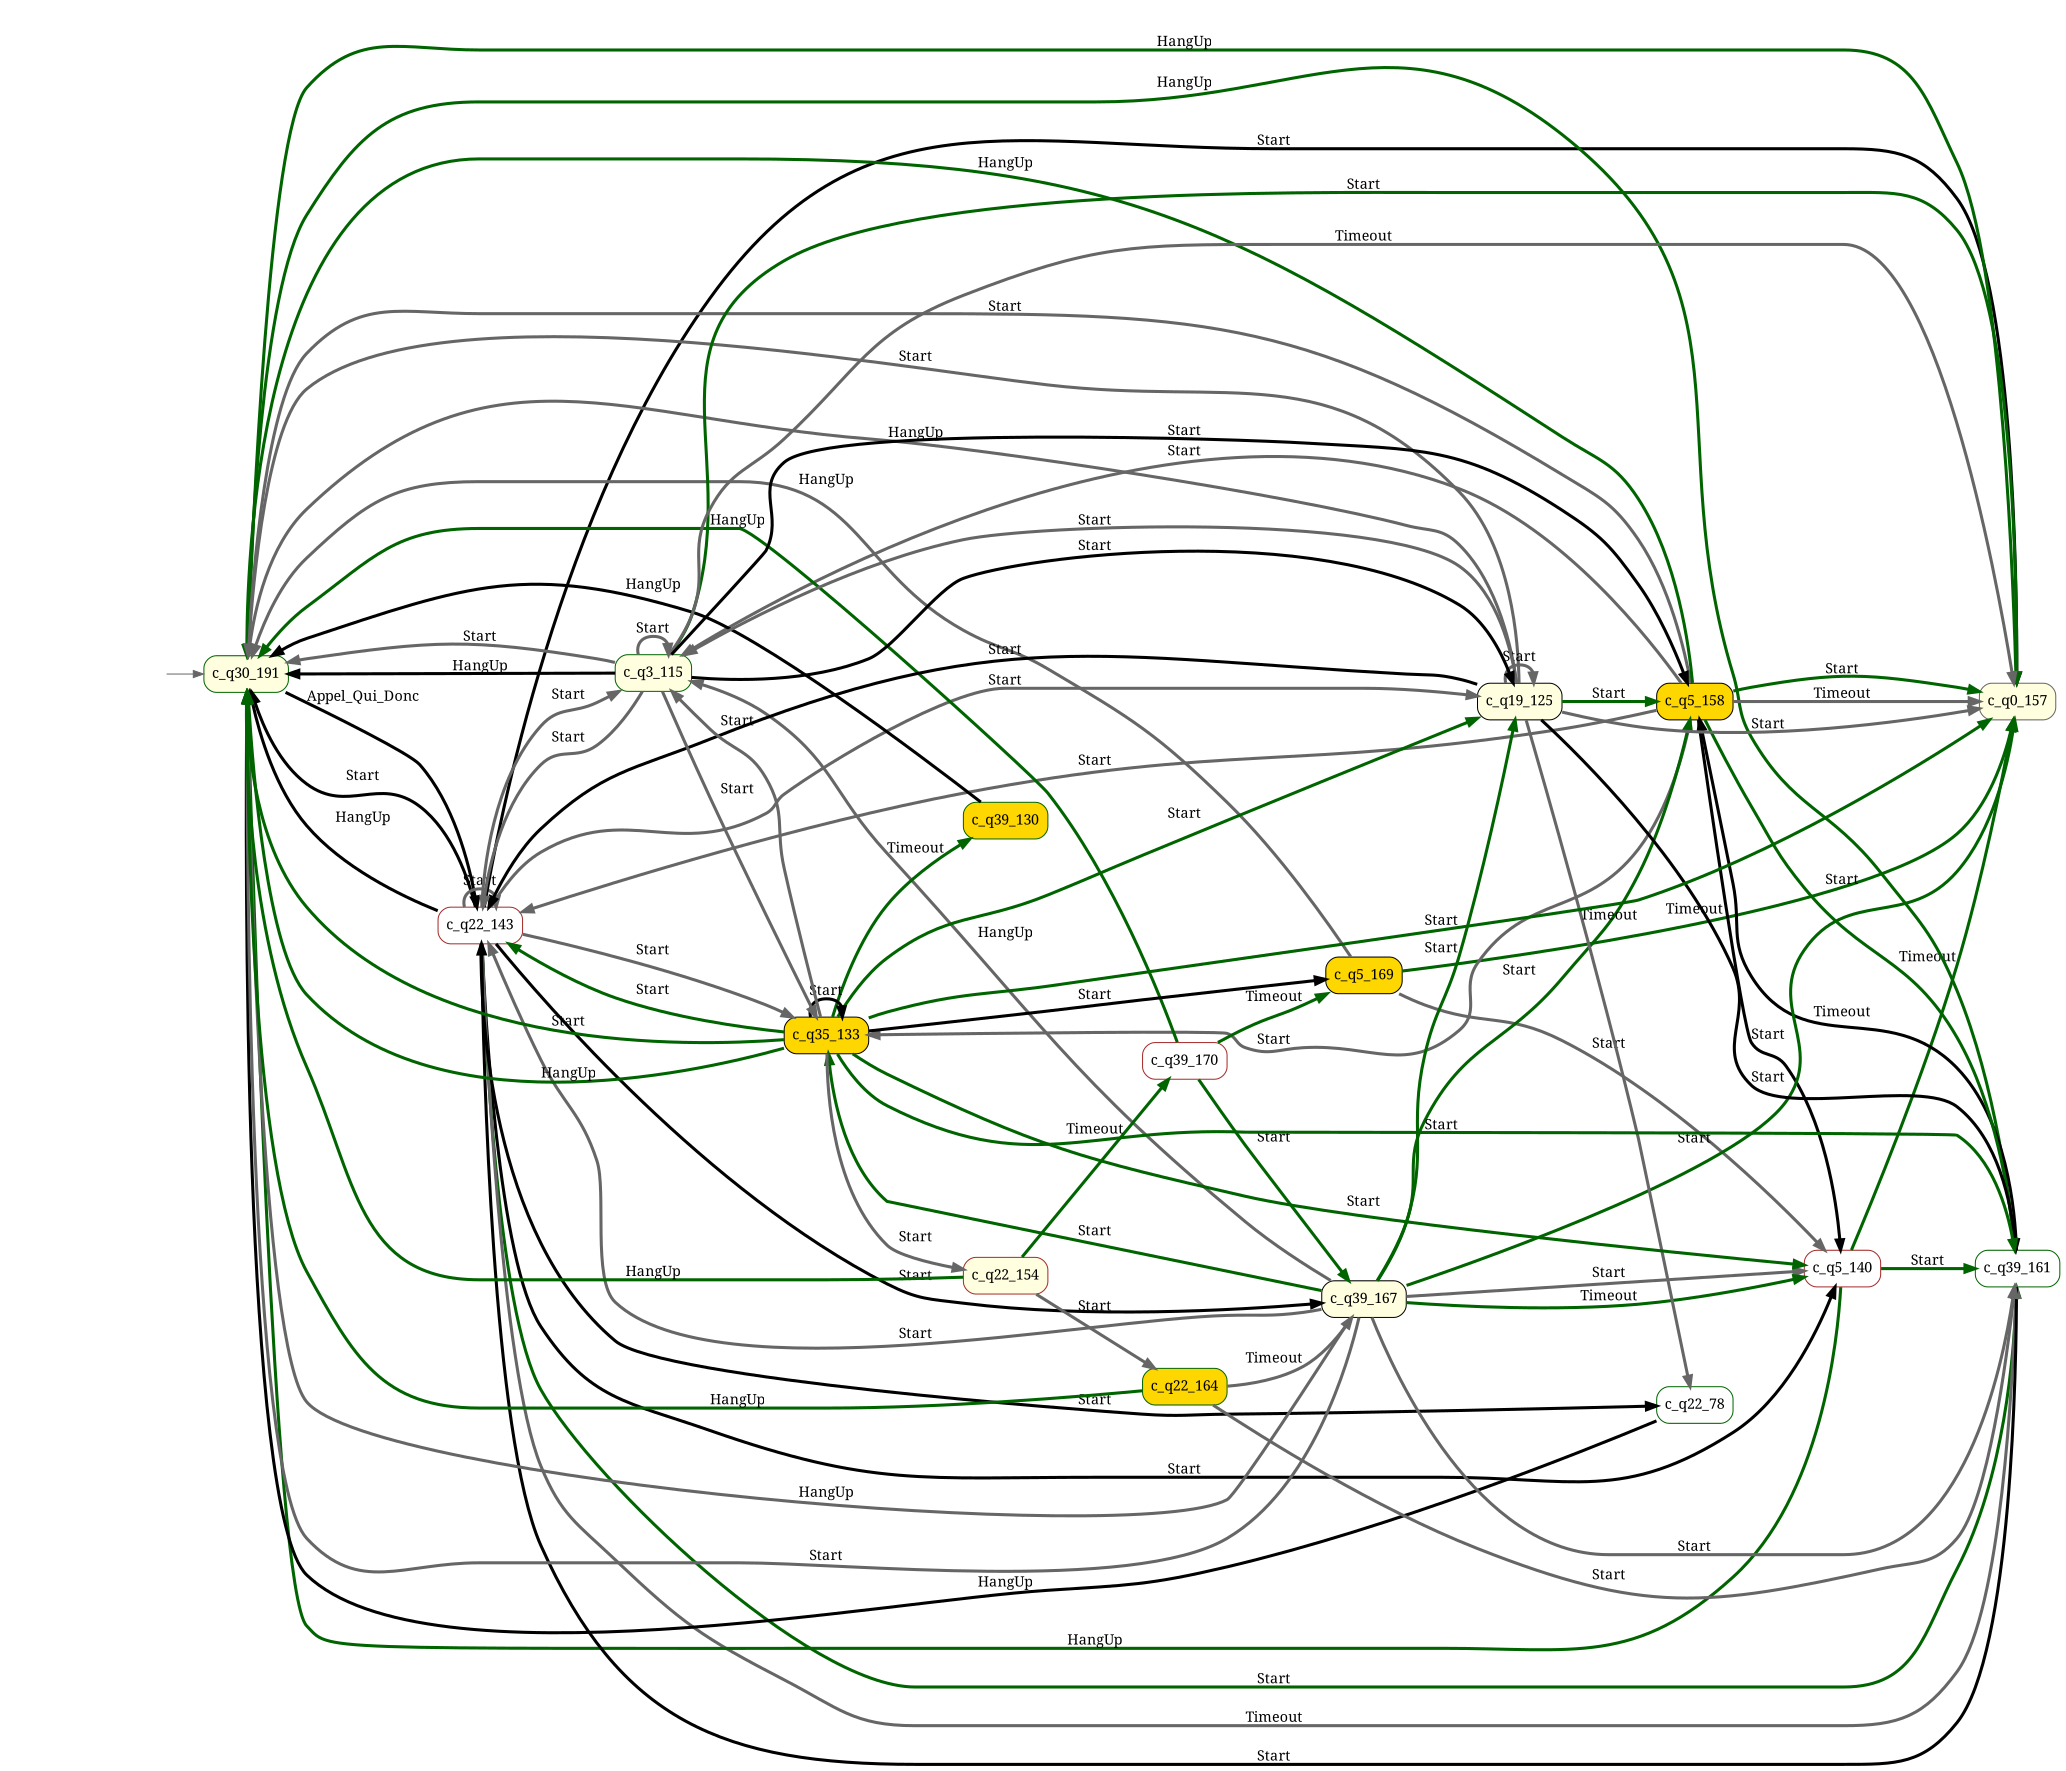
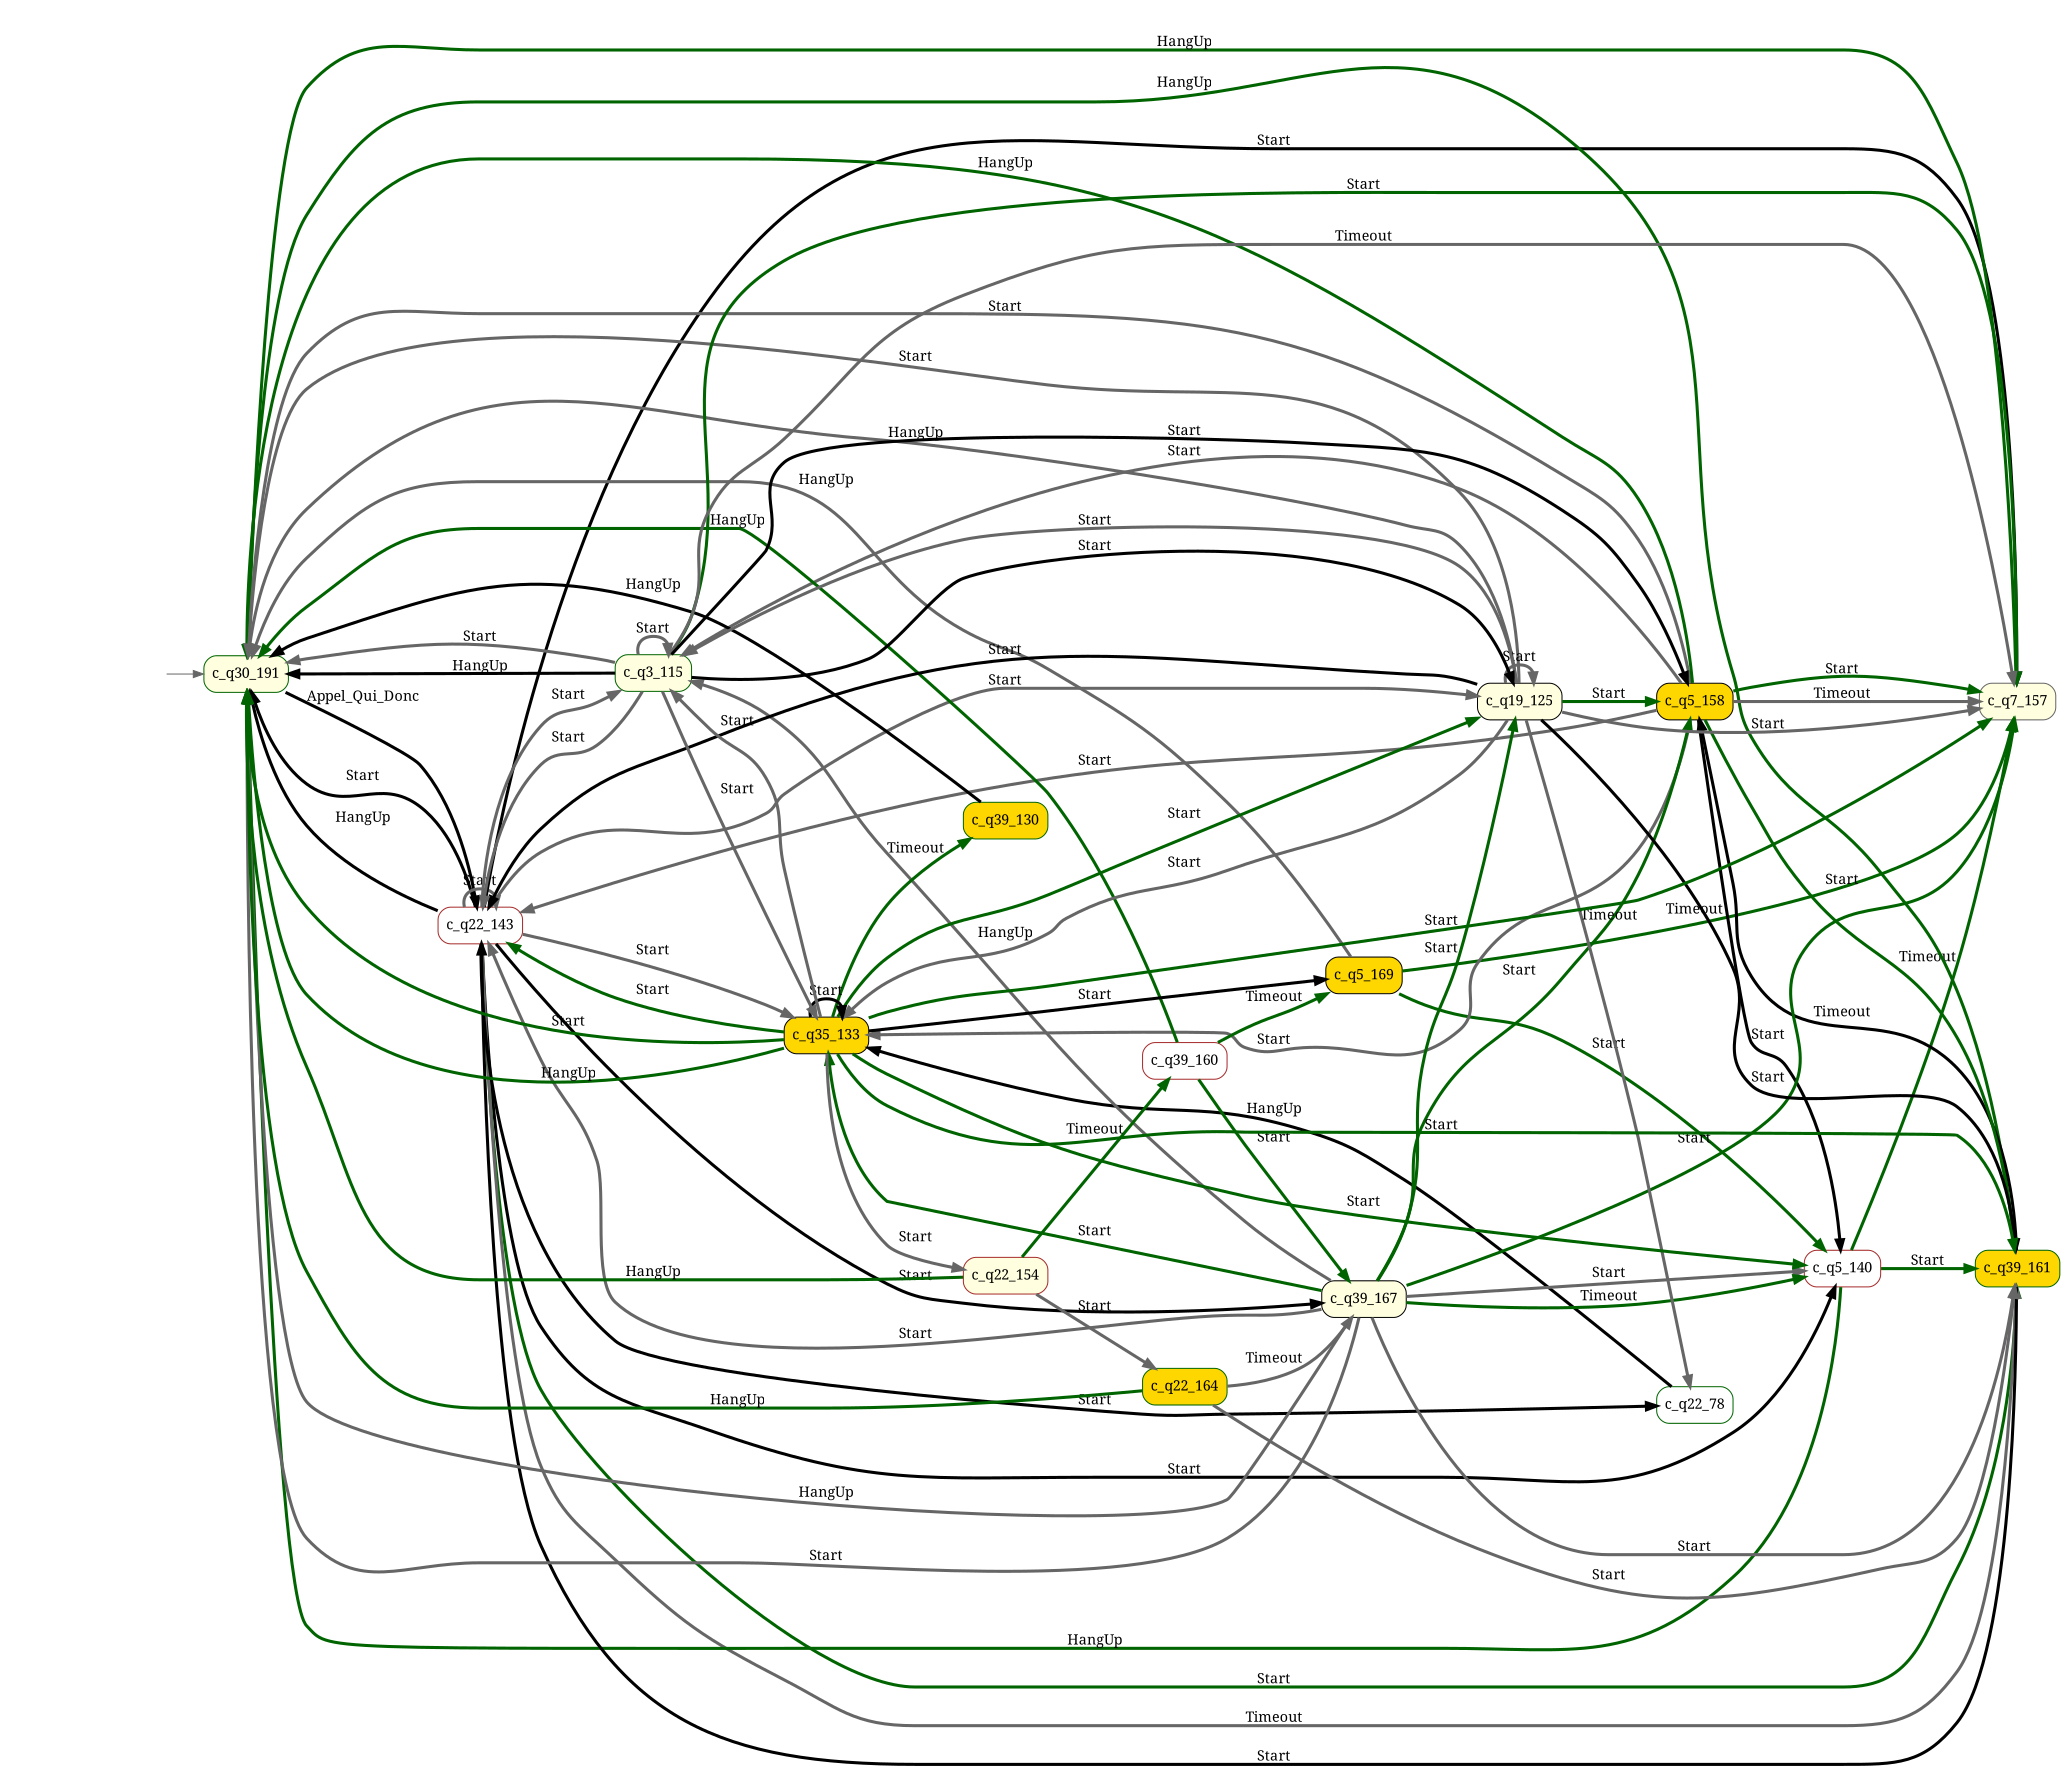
(2018, 702) -> (2018, 702)
none -> (1189, 882)
(1185, 1061) -> (1185, 1061)
(1640, 1088) -> (1640, 1088)
(2018, 1269) -> (2018, 1269)
(551, 1633) -> (1333, 1140)
